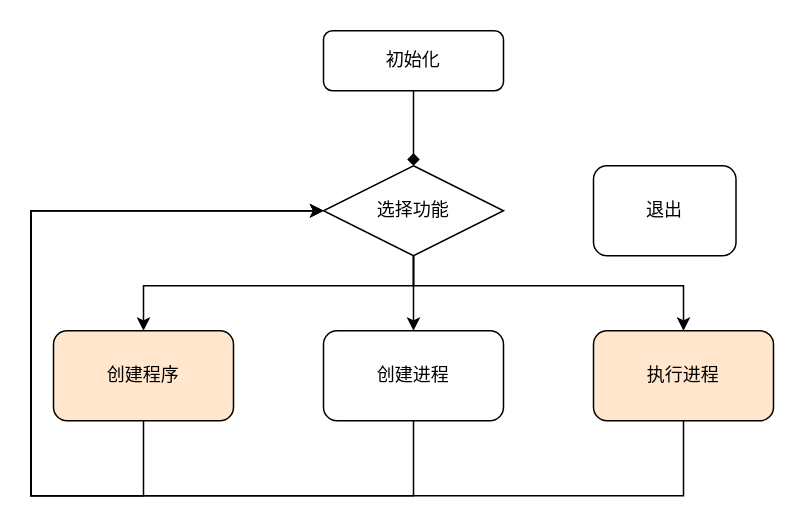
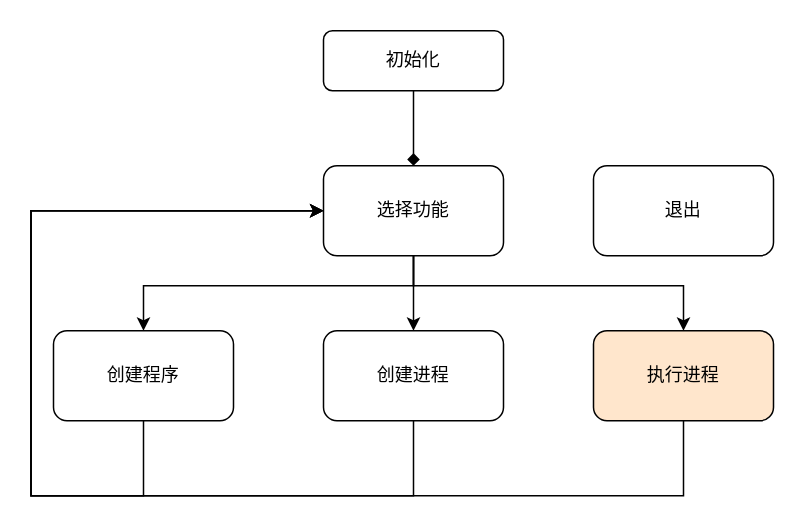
(413, 211) -> (413, 211)
(665, 211) -> (683, 211)
(143, 376) -> (143, 376)
